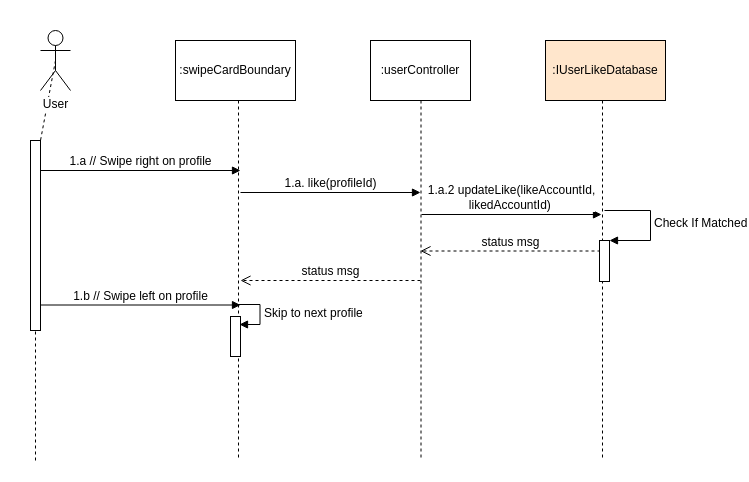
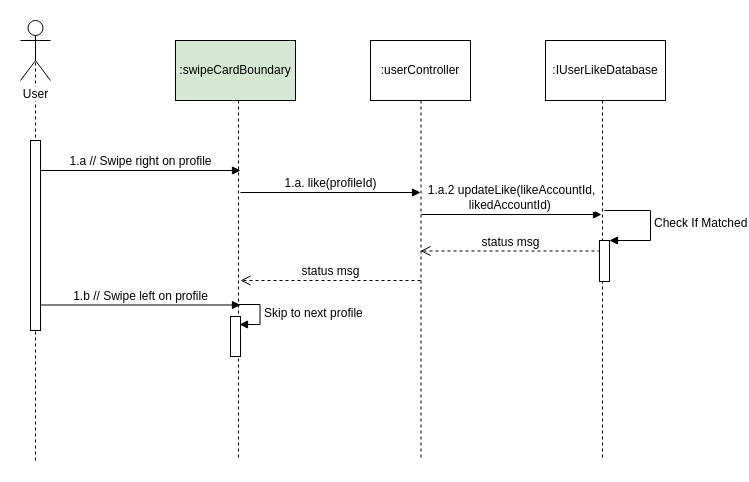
(56, 61) -> (36, 51)
(236, 71) -> (236, 71)
(606, 71) -> (606, 71)
